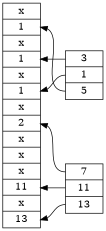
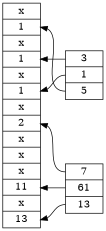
(84, 188) -> (84, 188)
